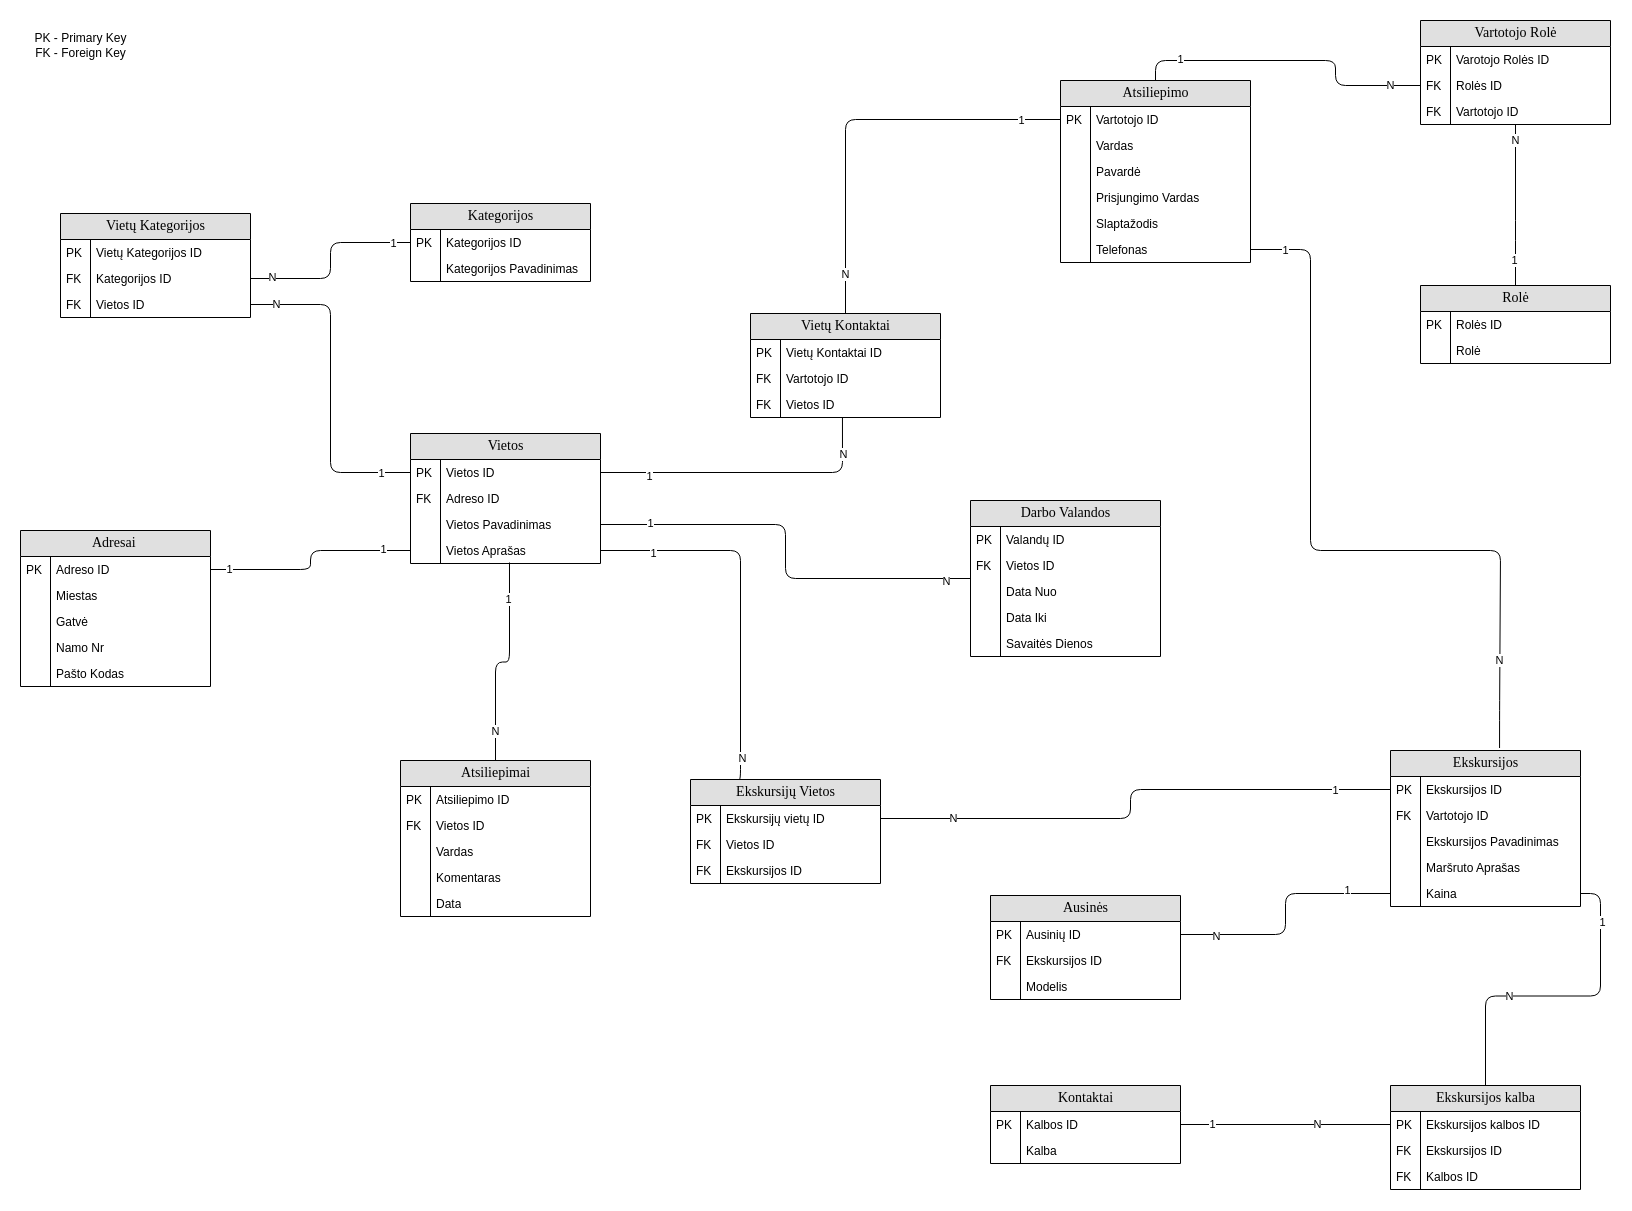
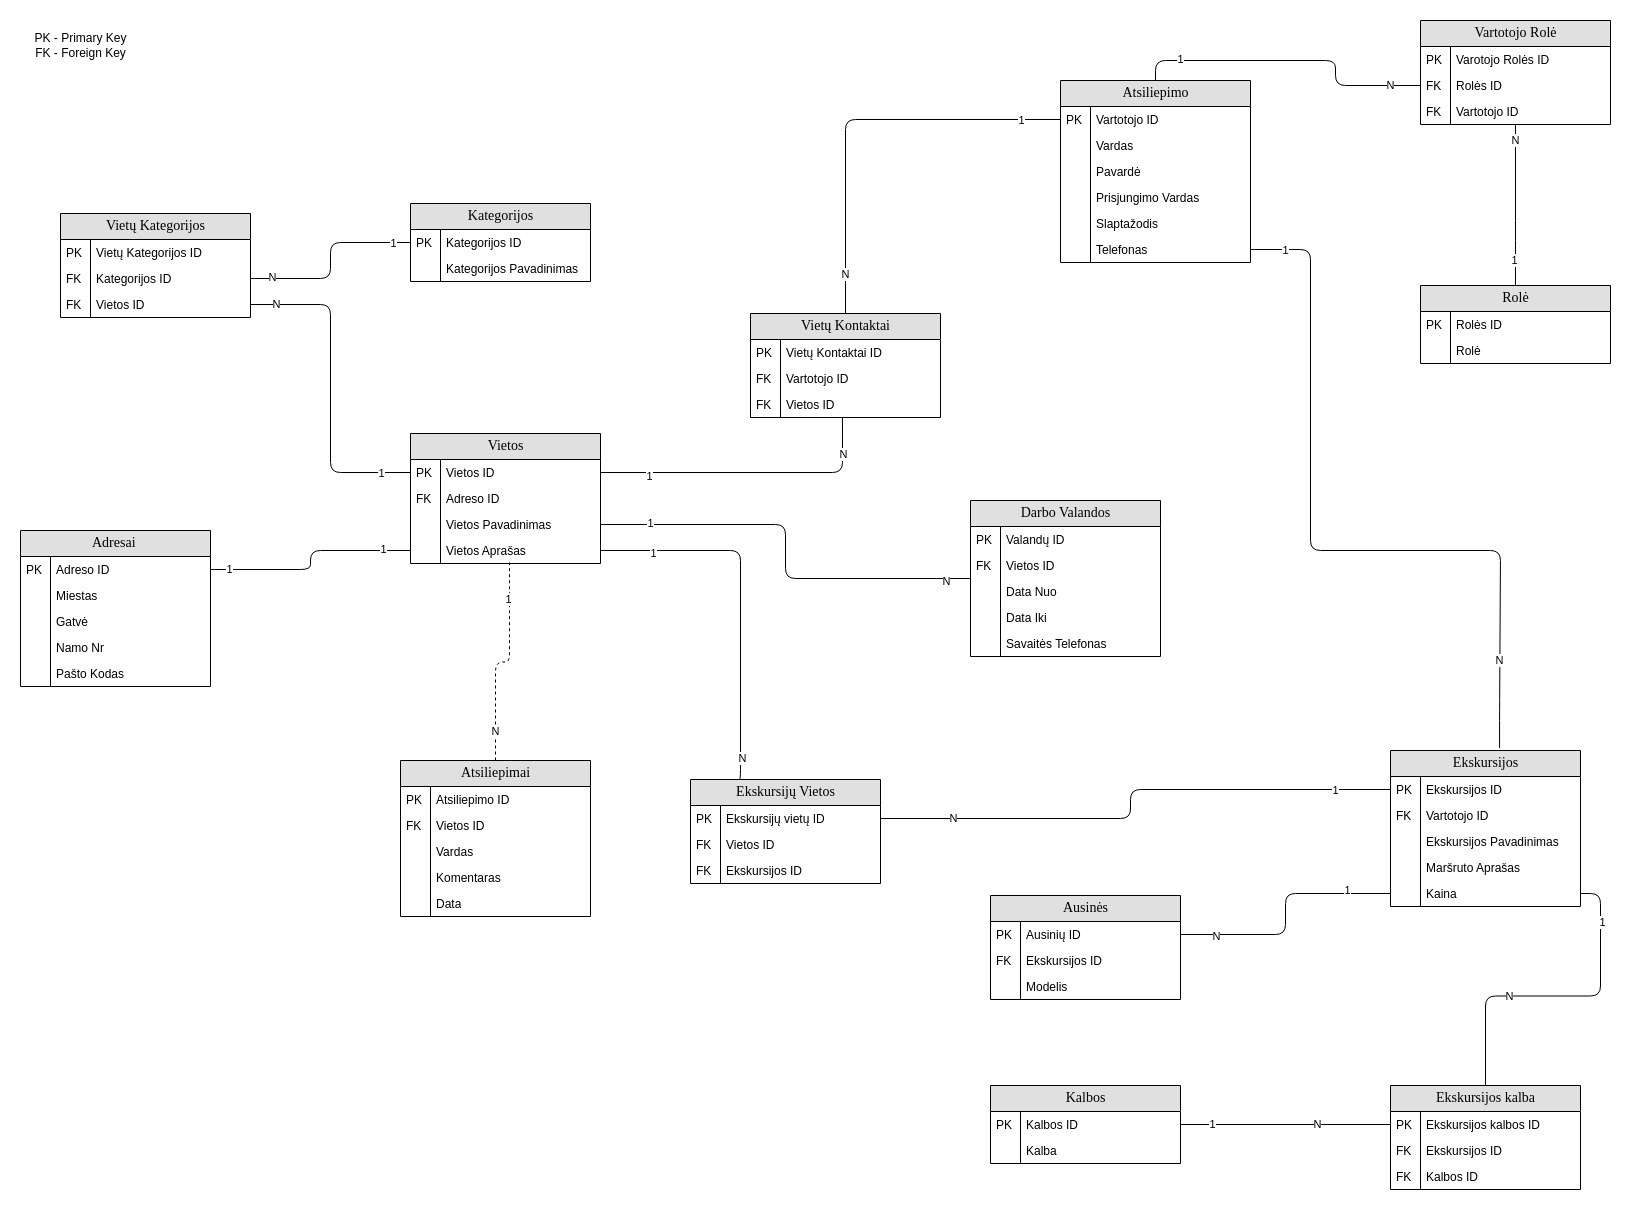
(1052, 645) -> (1062, 645)
(500, 662) -> (500, 662)
(1086, 1099) -> (1086, 1099)
